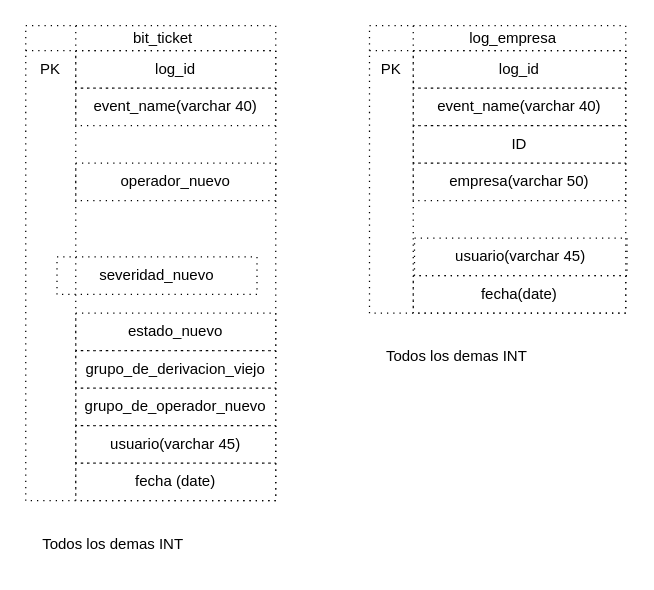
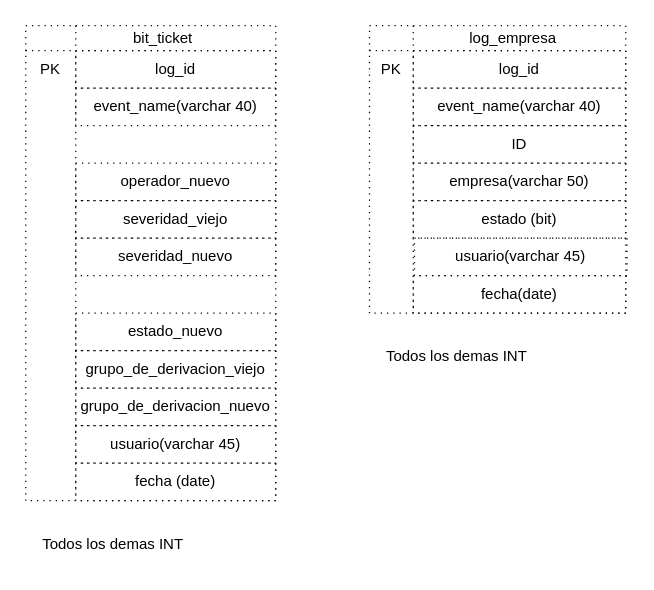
none -> (176, 219)
none -> (519, 219)
(157, 276) -> (176, 257)
(176, 407) -> (176, 407)
